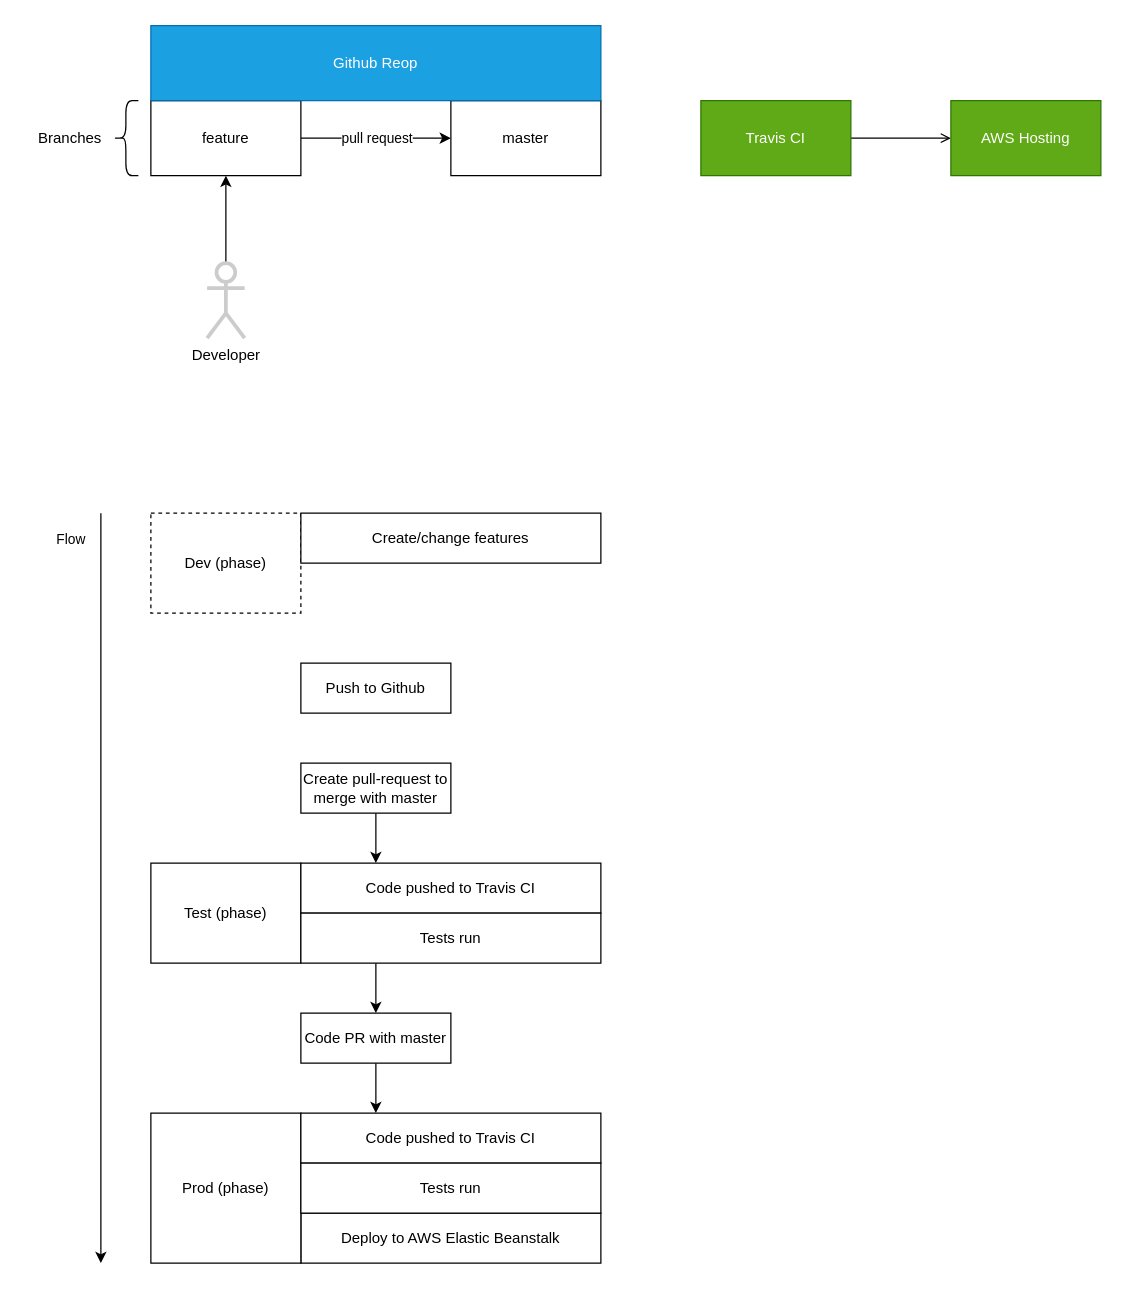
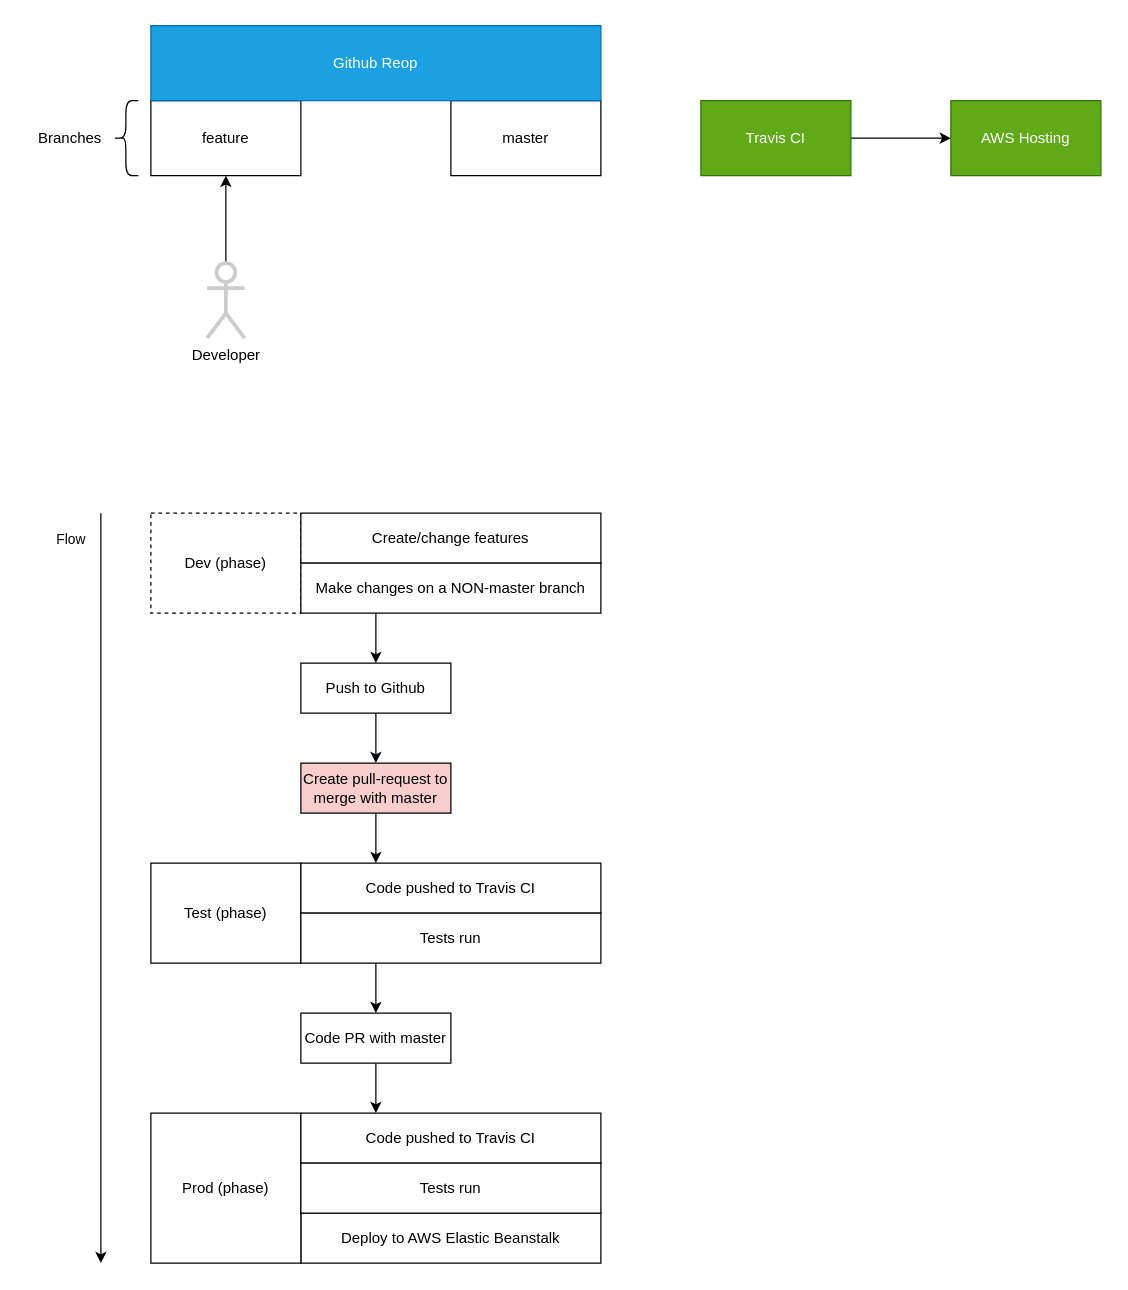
(372, 138) -> none
(942, 138) -> (941, 138)
none -> (451, 588)
none -> (376, 634)
none -> (376, 734)
(376, 788) -> (376, 788)
